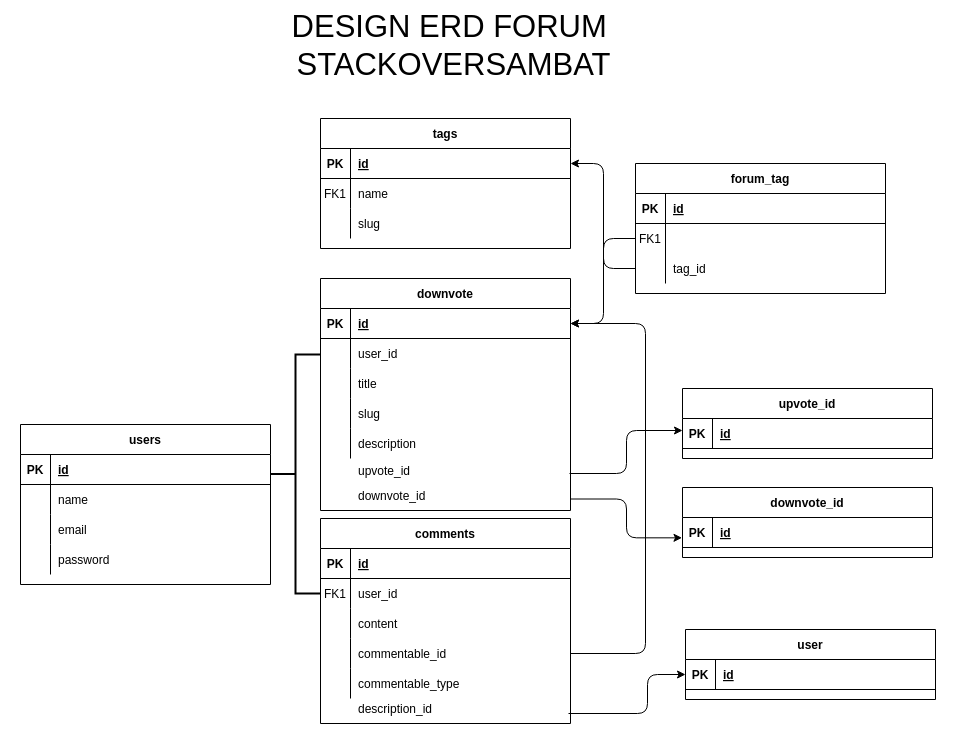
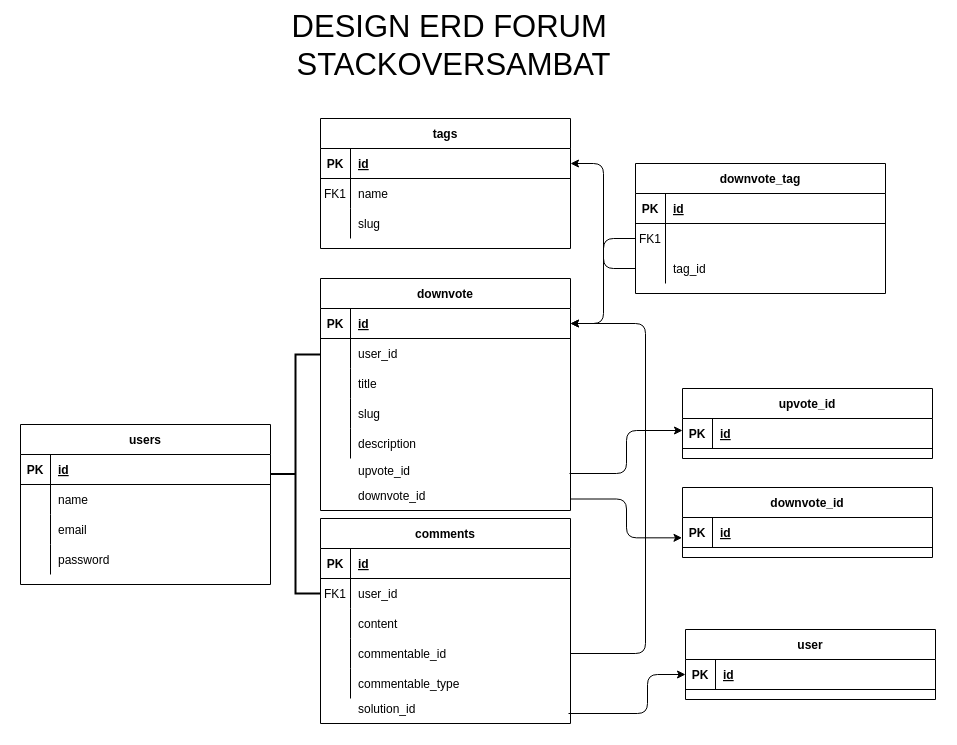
(760, 179) -> (760, 179)
(400, 709) -> (390, 709)
